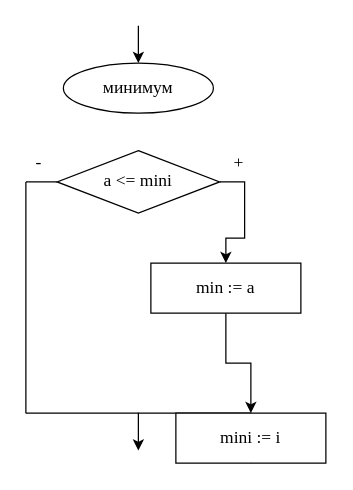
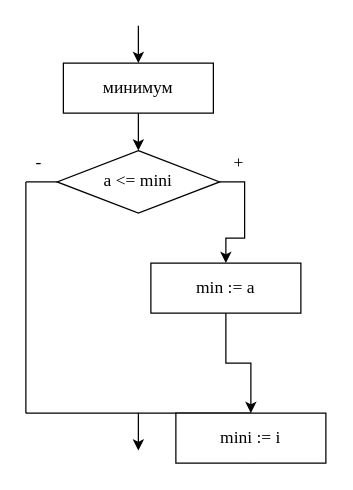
(138, 88) -> (138, 88)
none -> (138, 127)
